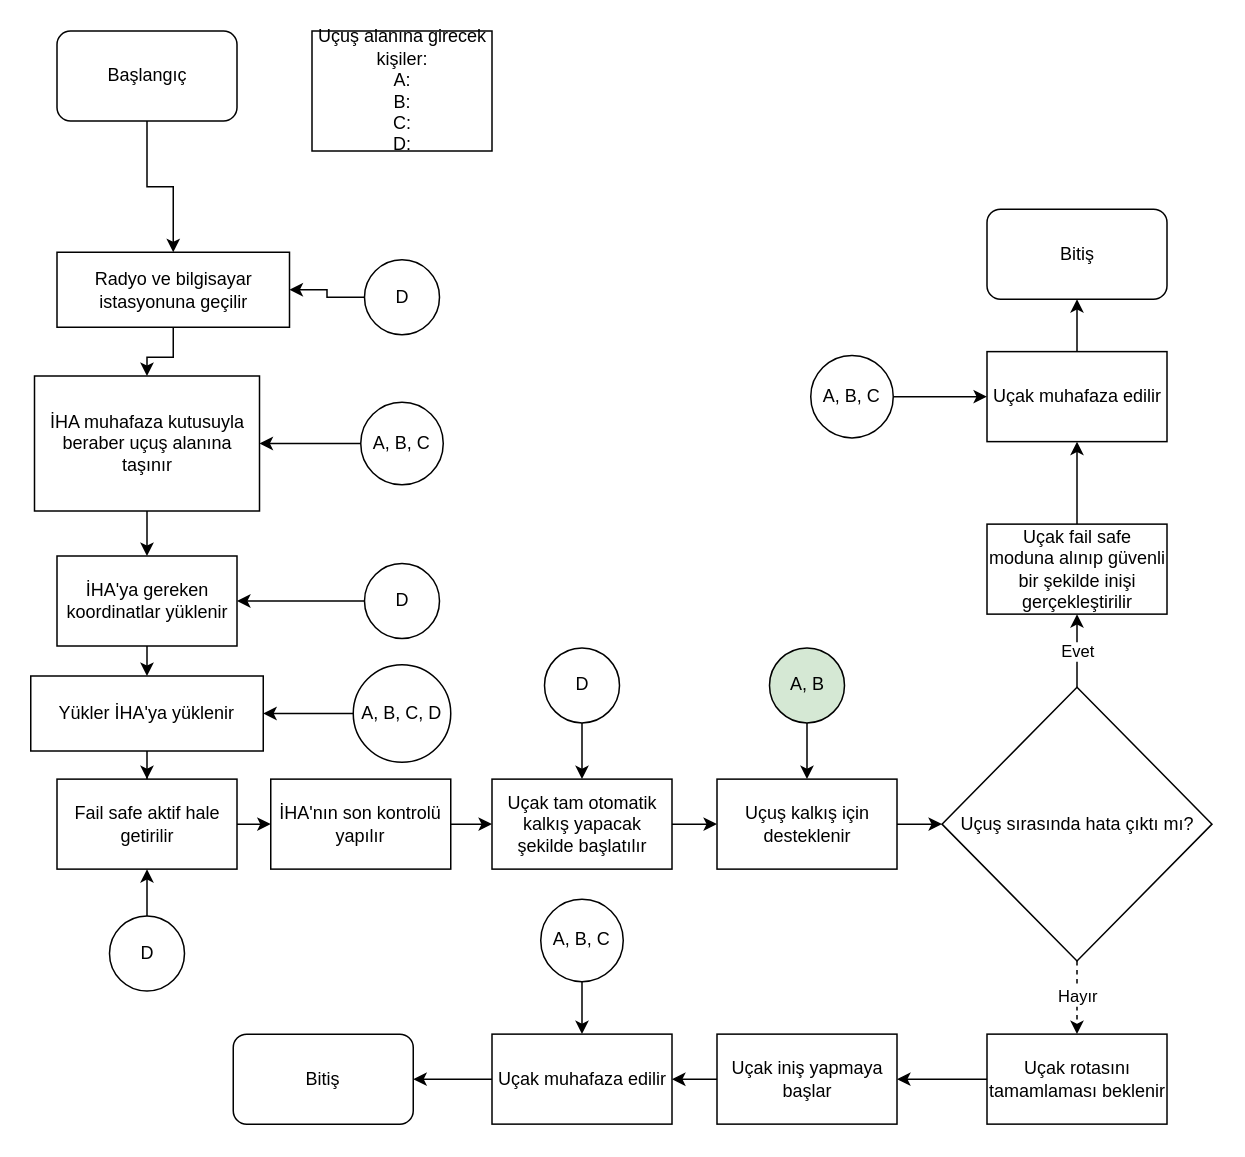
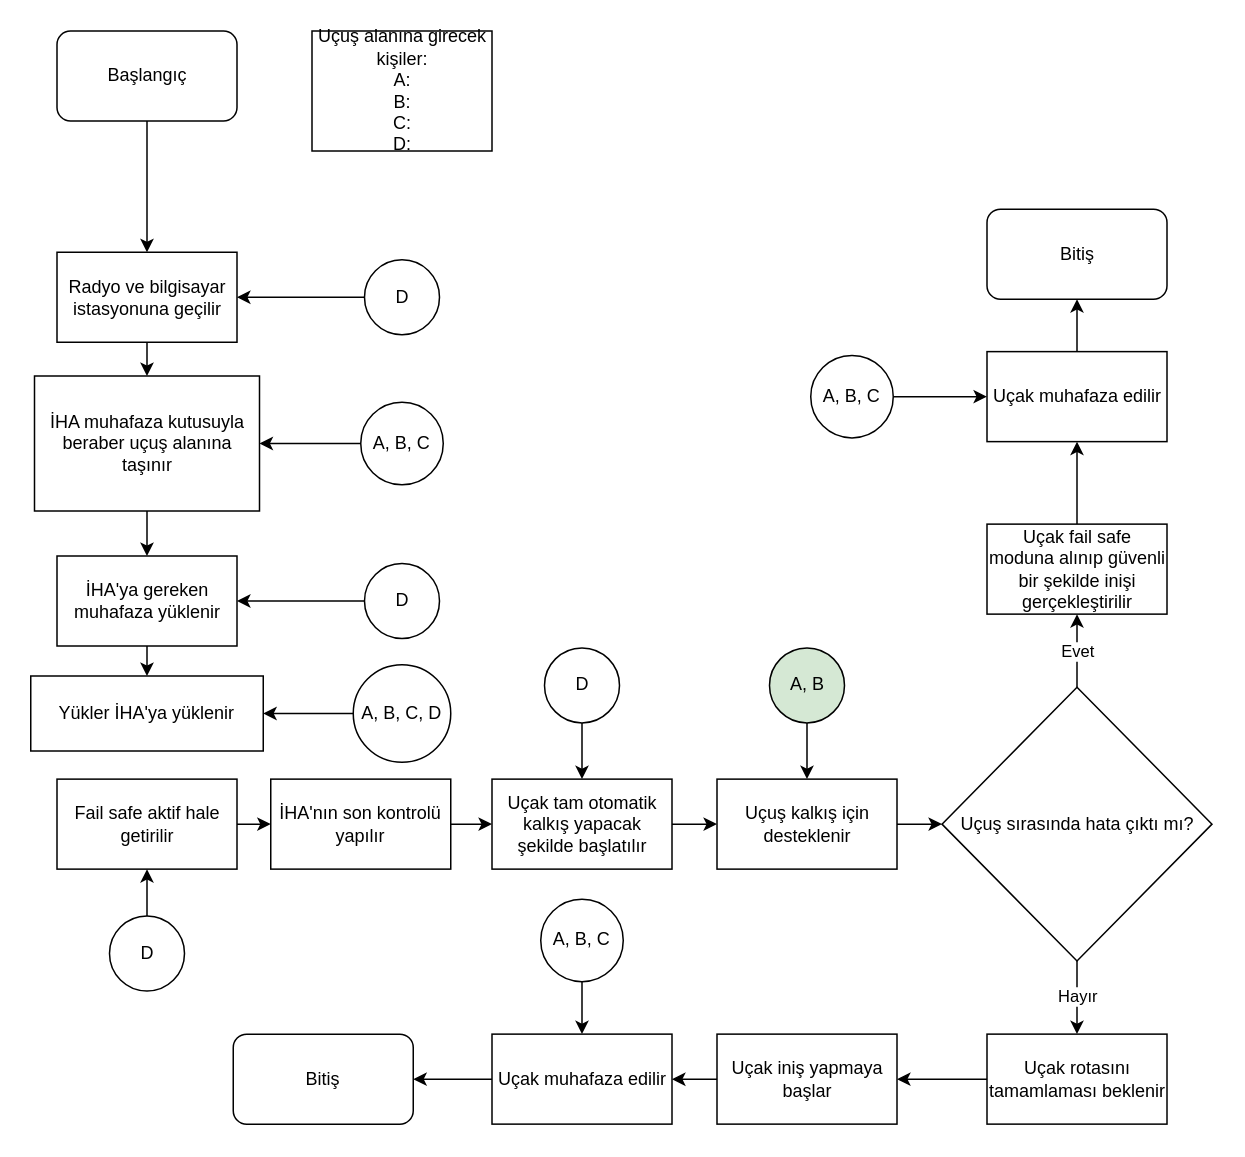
(173, 290) -> (147, 297)
(148, 601) -> (148, 601)
(147, 770) -> none
(1077, 976) -> (1077, 976)
